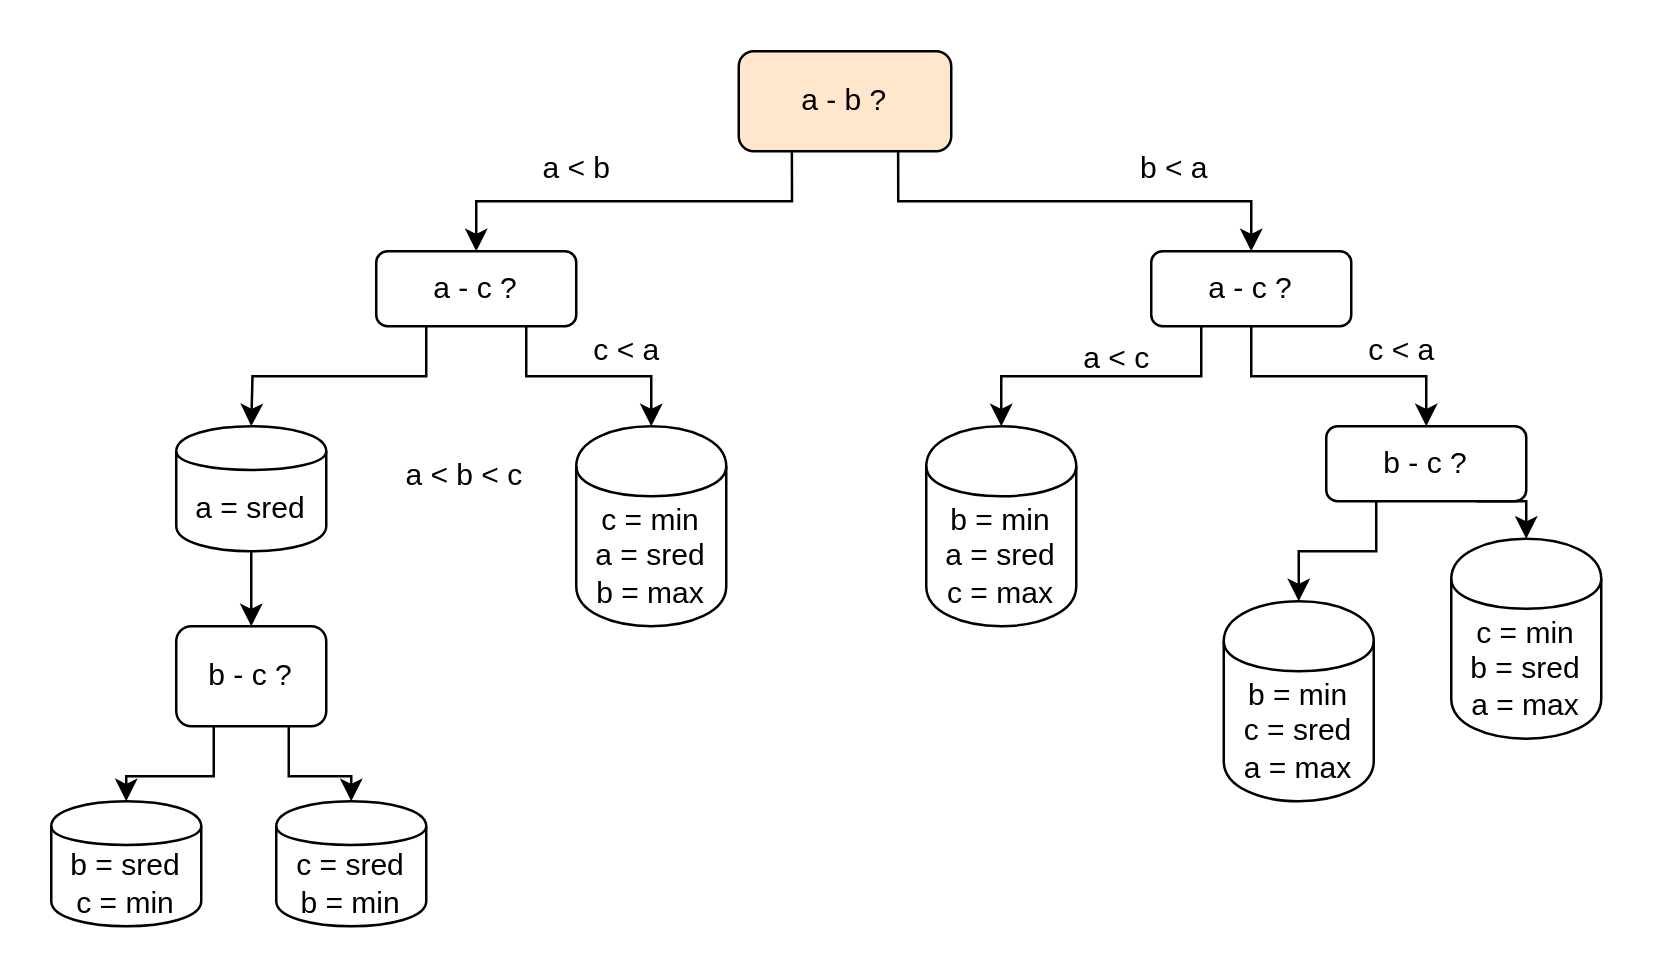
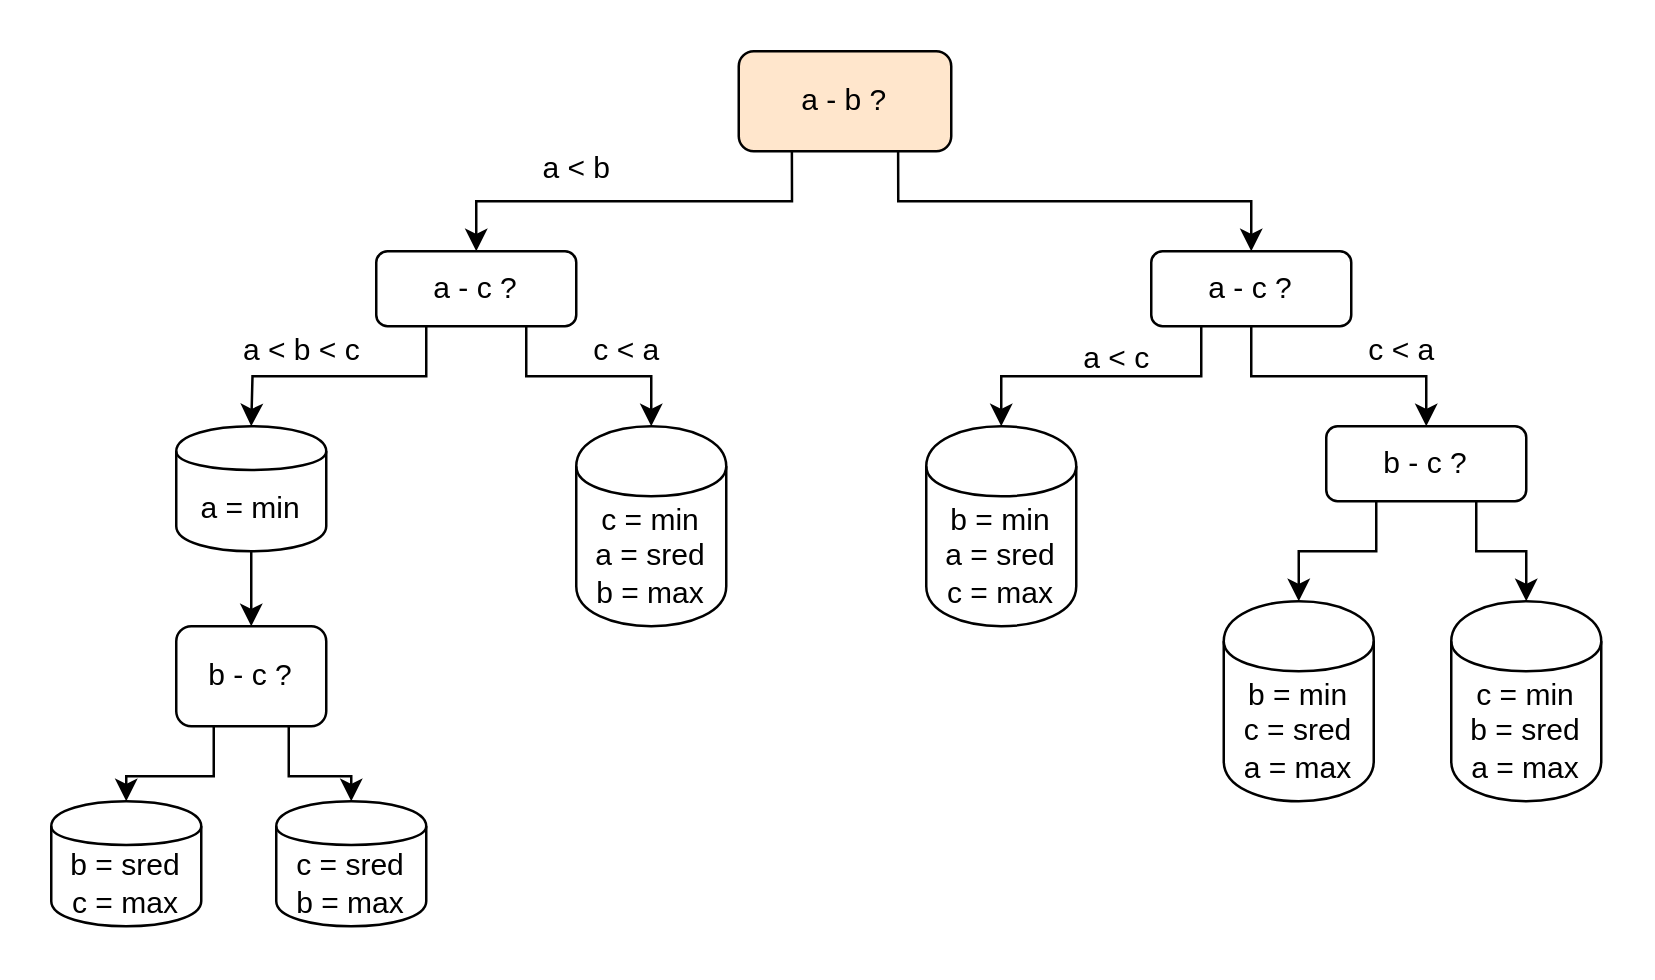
(1174, 169) -> none
(464, 476) -> (301, 351)
(251, 509) -> (251, 509)
(1526, 639) -> (1526, 701)
(126, 884) -> (126, 884)
(351, 884) -> (351, 884)
